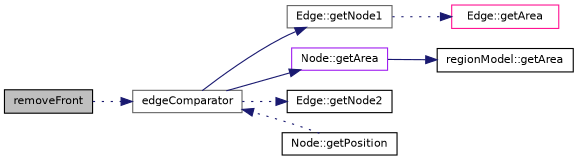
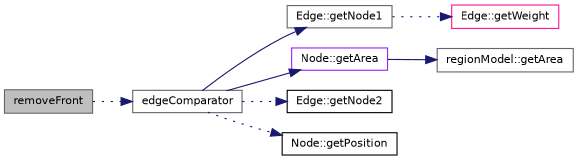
(505, 17) -> (505, 17)
(505, 60) -> (505, 60)
(49, 101) -> (49, 101)
(286, 122) -> (239, 123)
